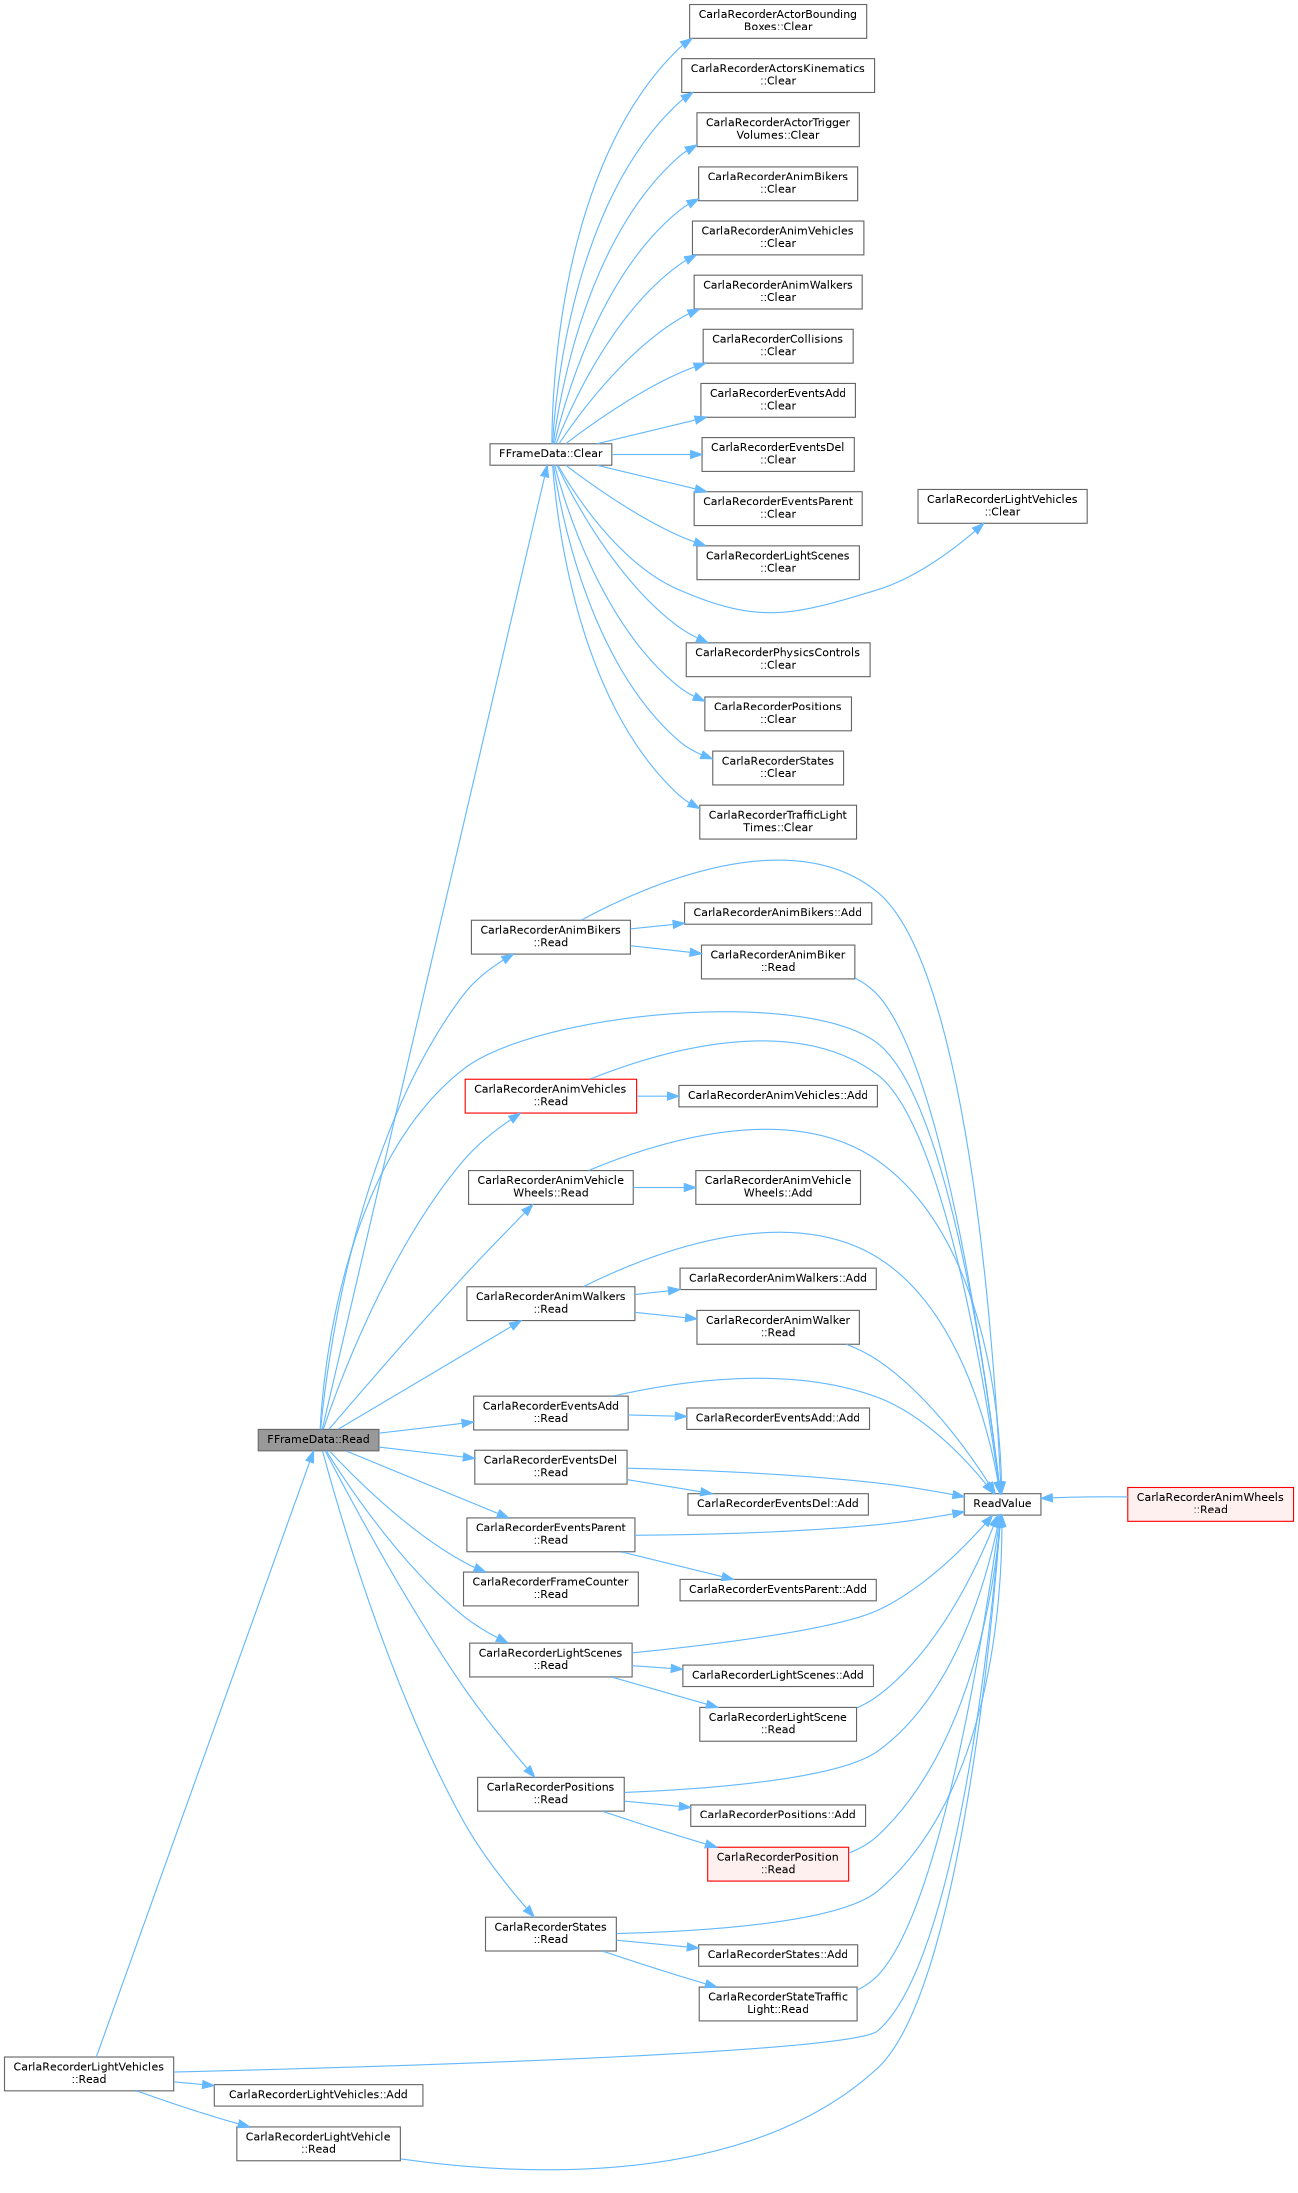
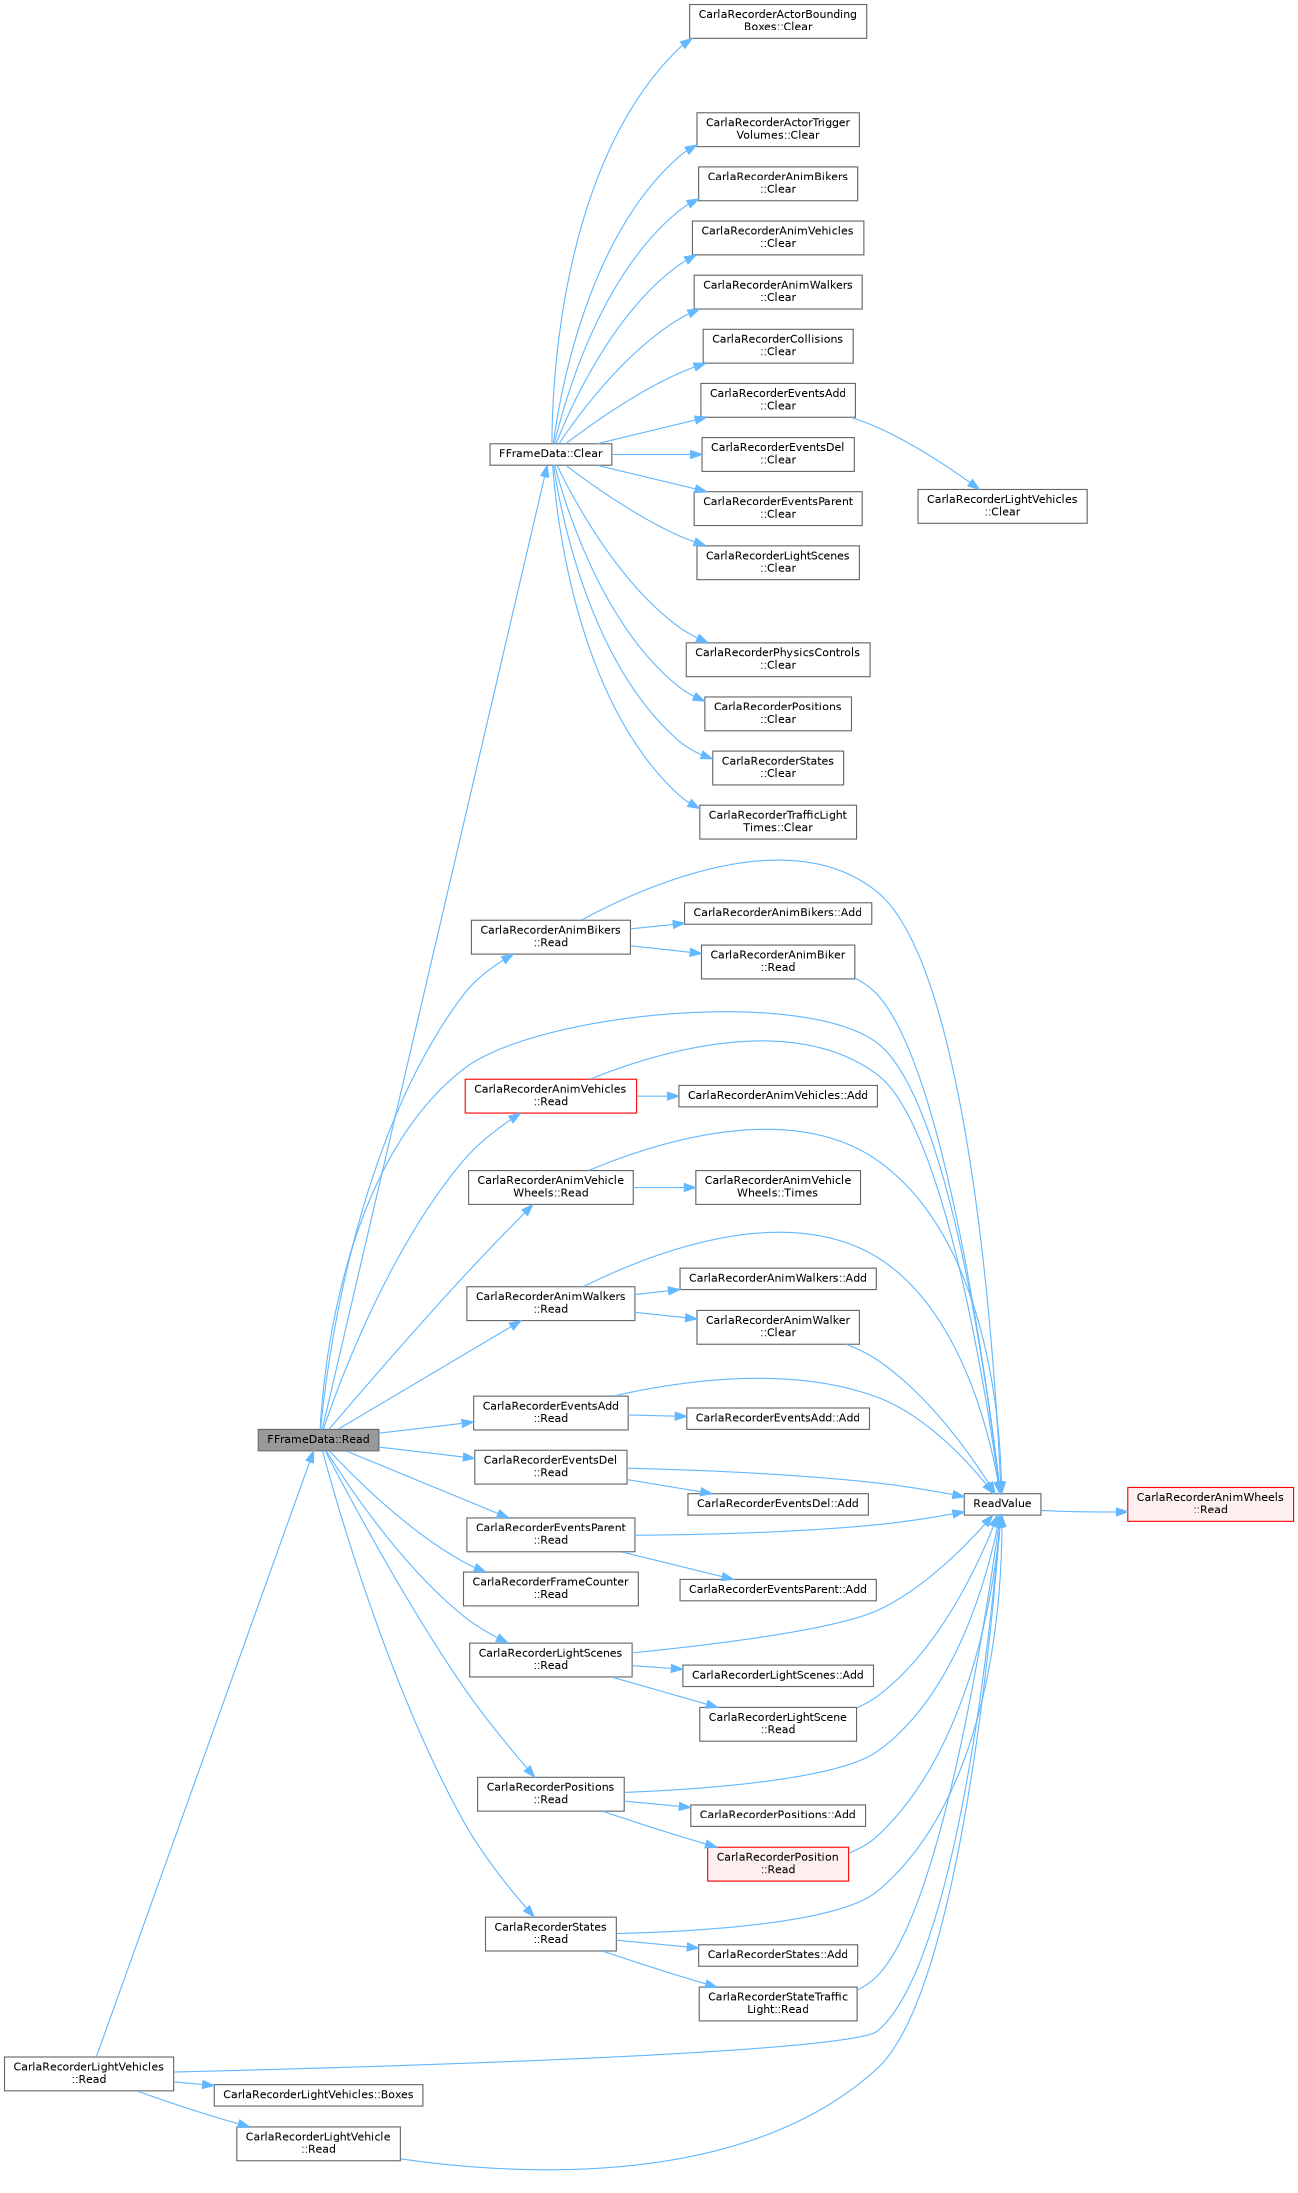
(778, 76) -> none
(747, 611) -> (913, 446)
(778, 1188) -> (778, 1188)
(778, 1327) -> (778, 1327)
(1090, 1497) -> (1079, 1512)
(319, 2095) -> (319, 2095)
